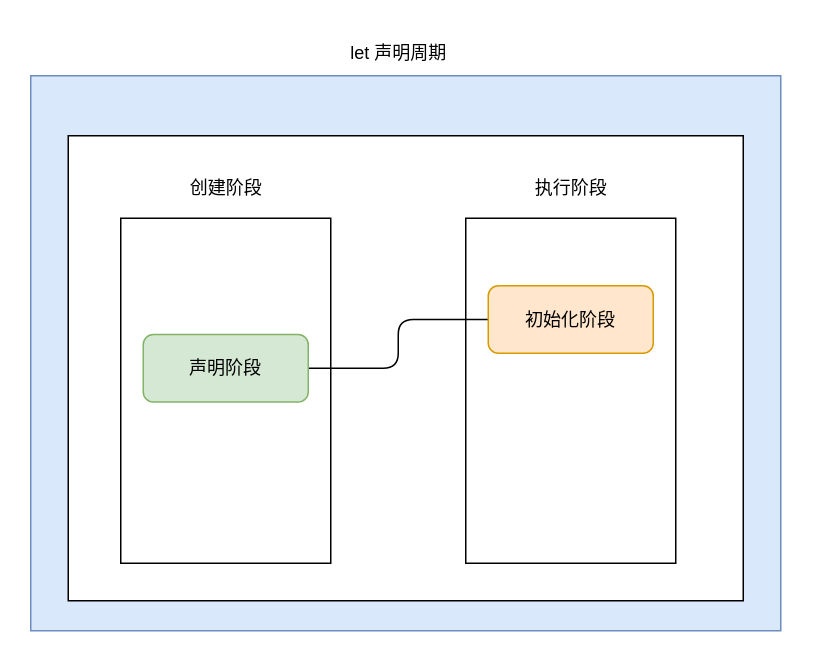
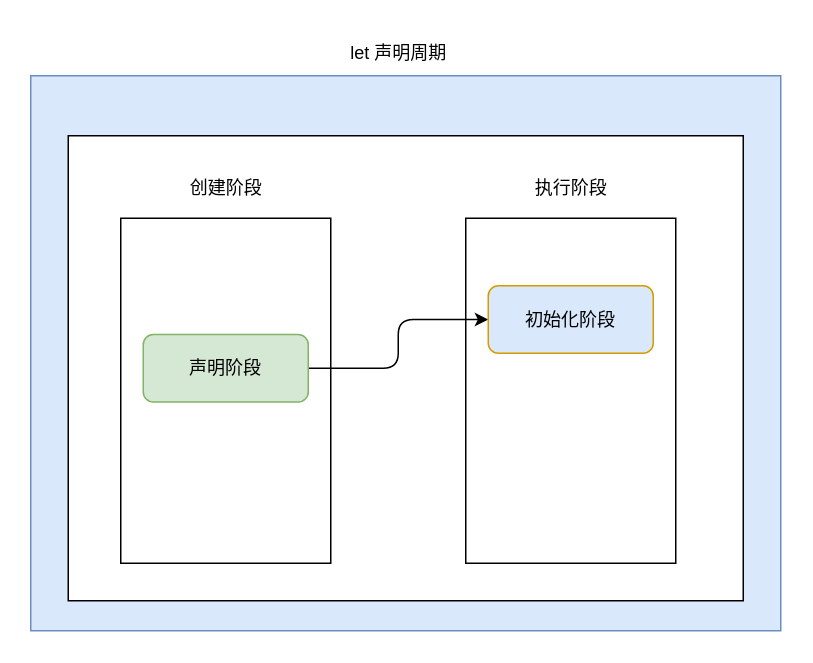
(480, 320) -> (476, 320)
(571, 320) -> (571, 320)
